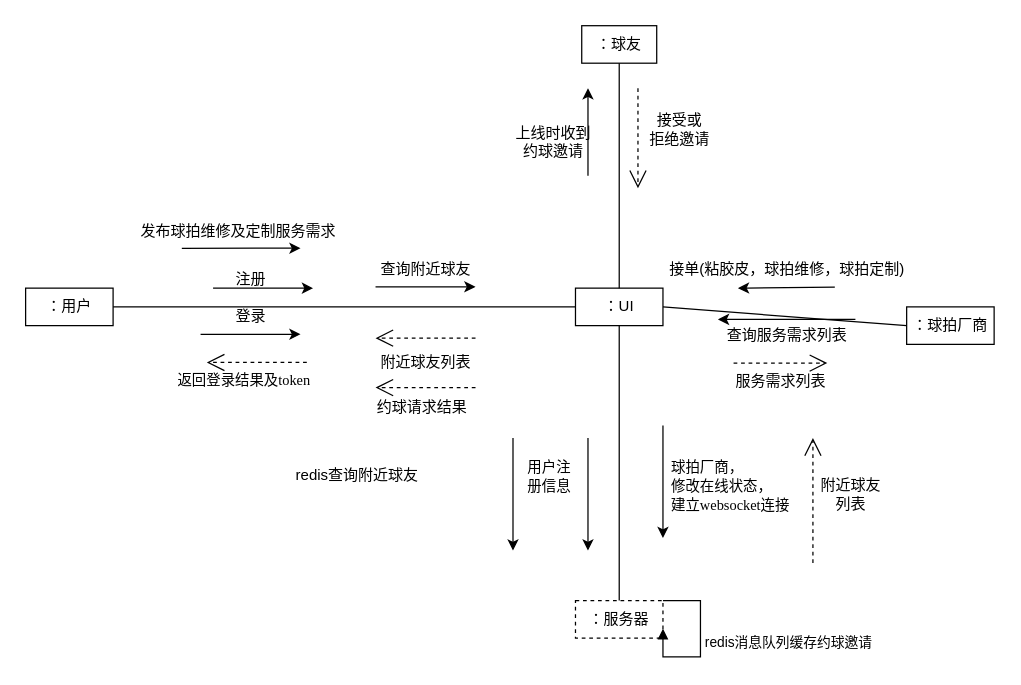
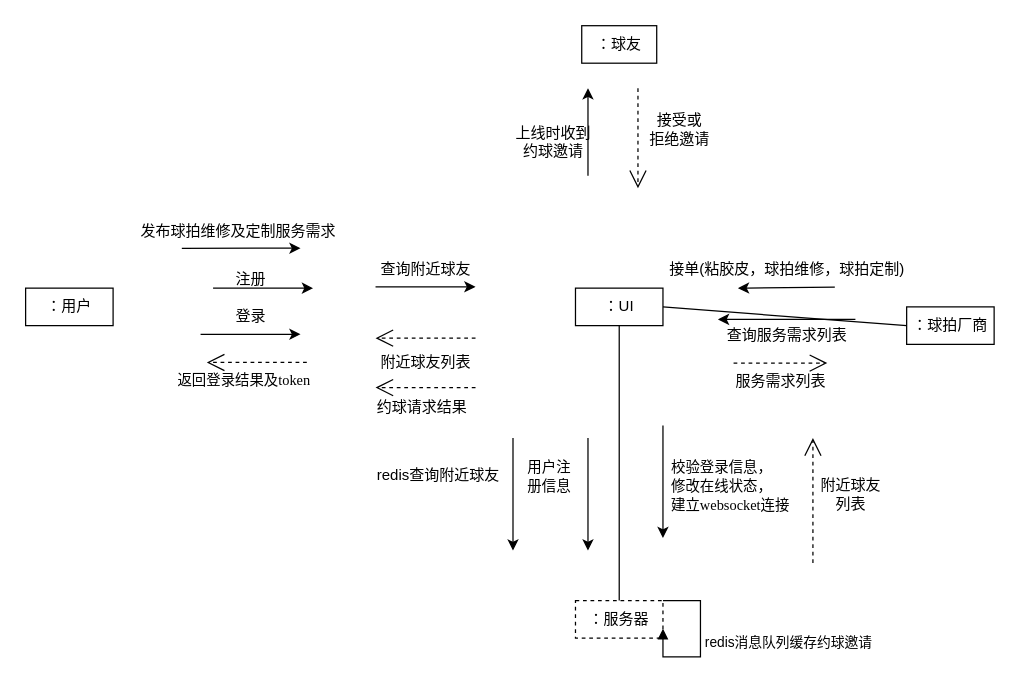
(619, 175) -> none
(344, 307) -> none
(357, 476) -> (438, 476)
(739, 495) -> (739, 495)
